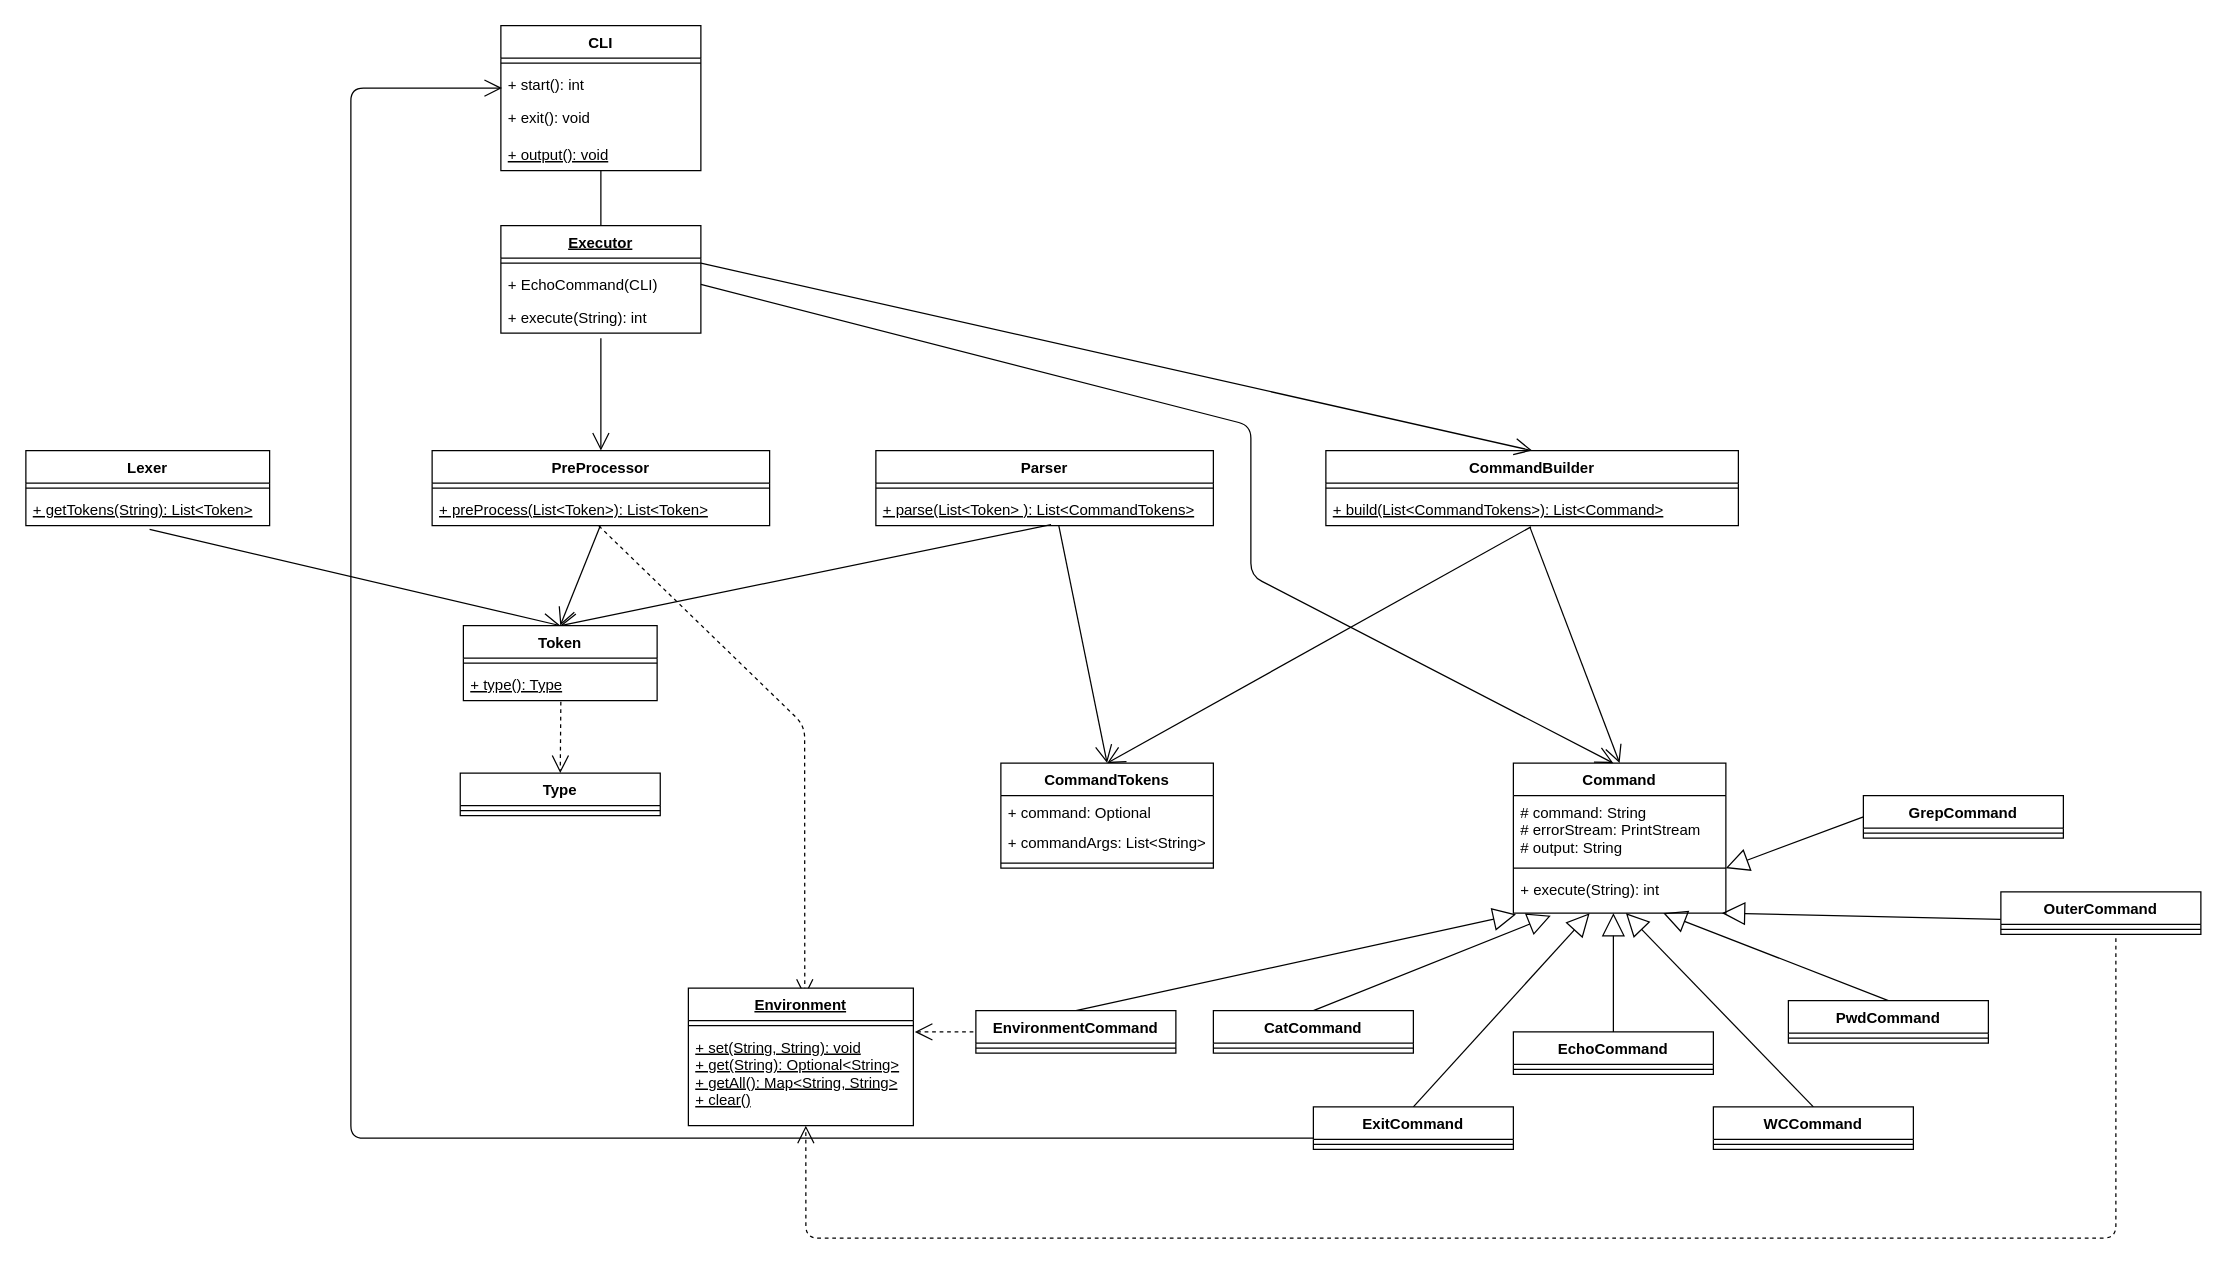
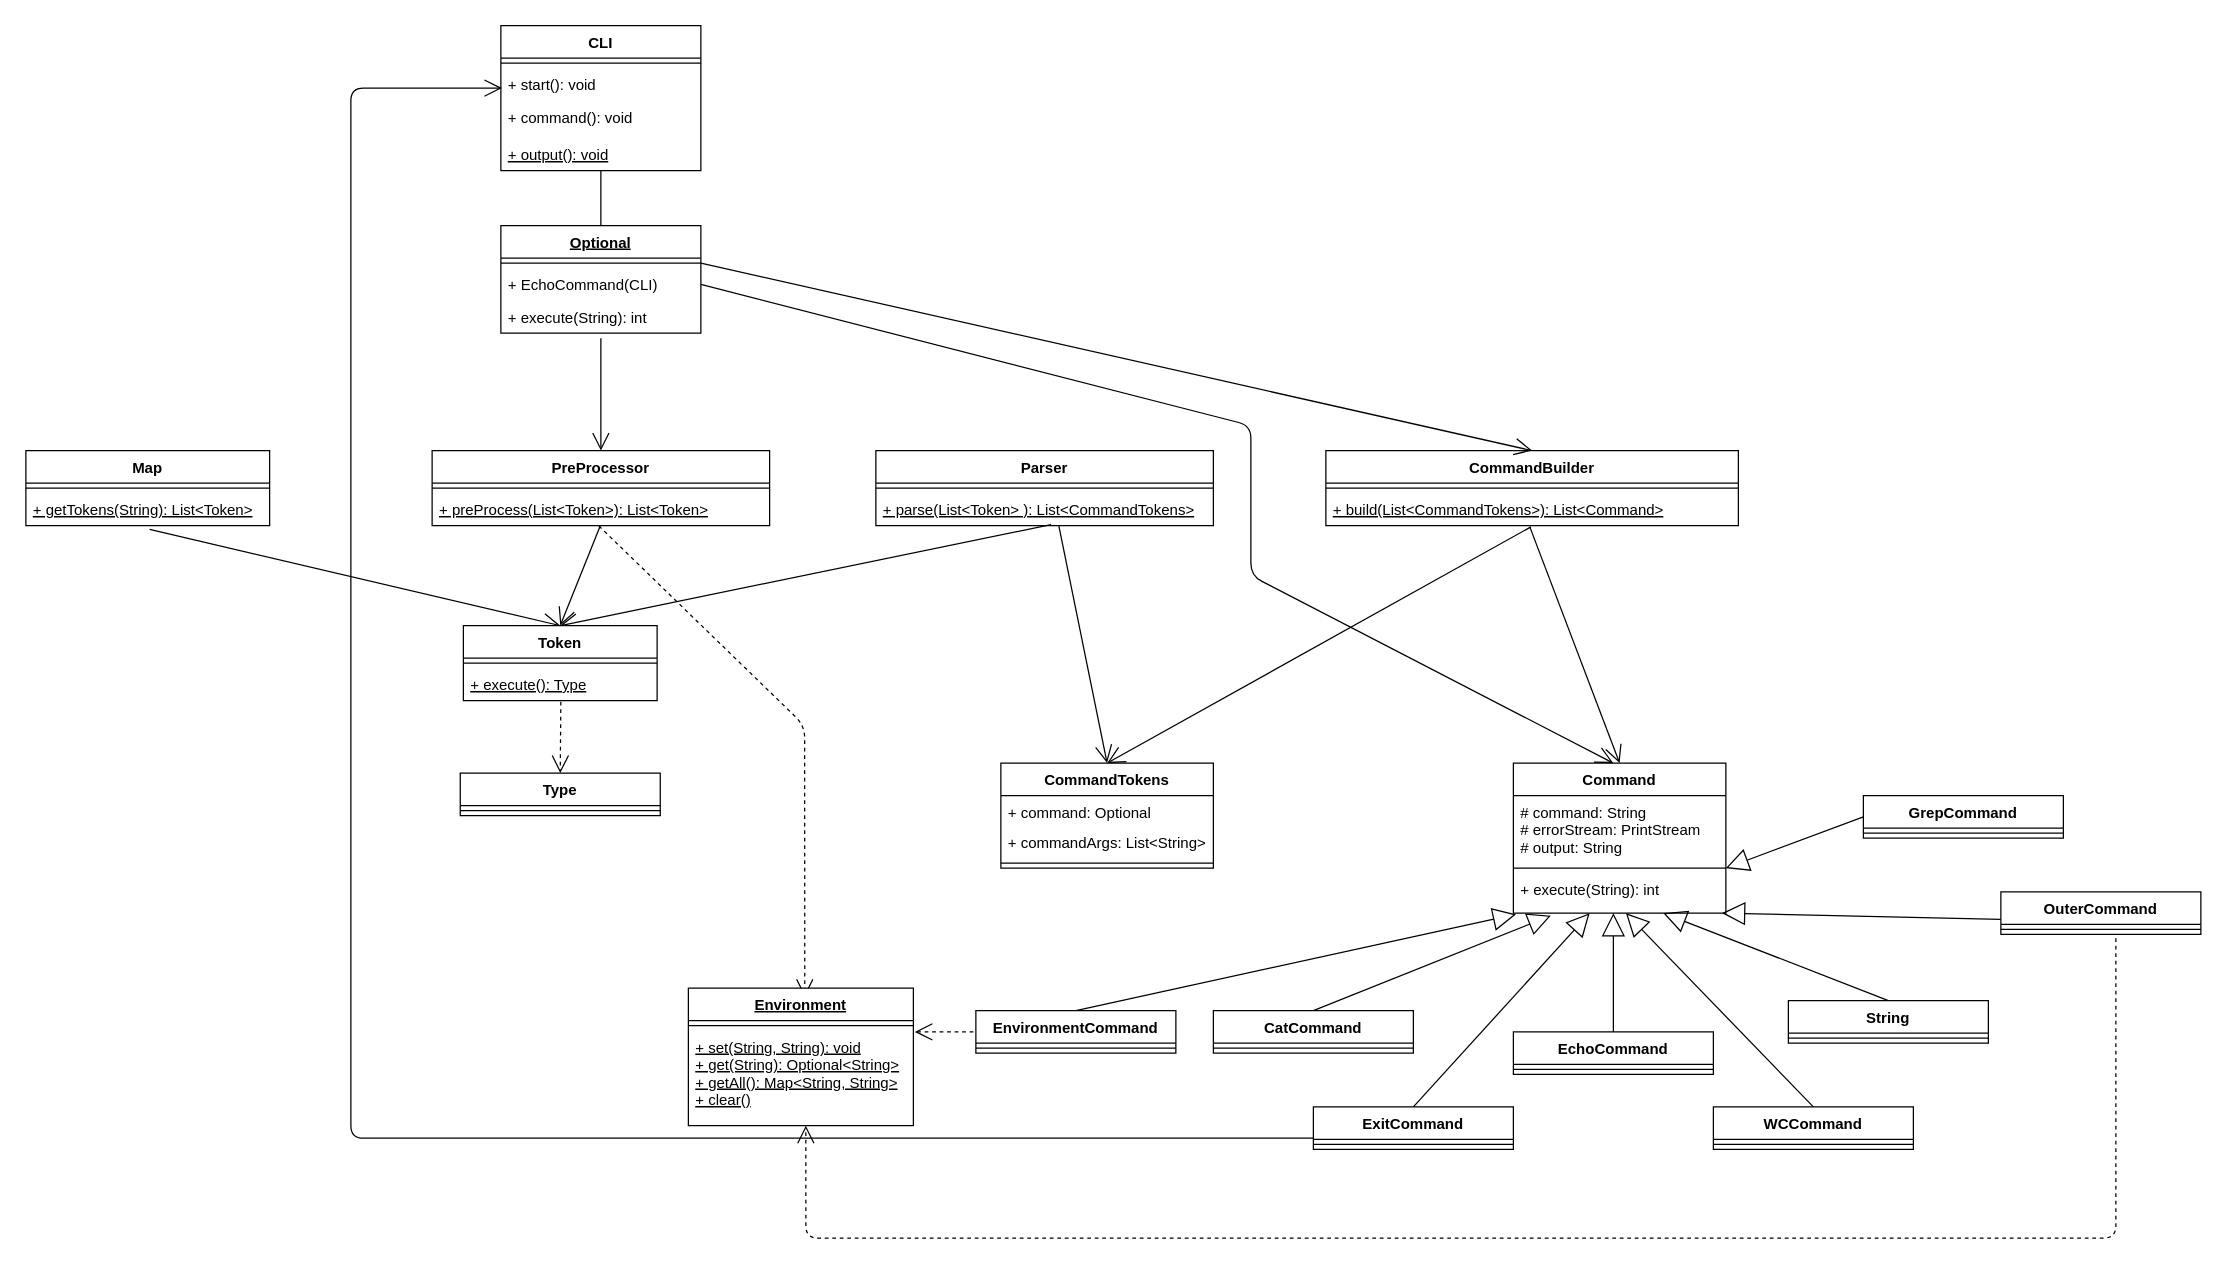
(559, 85) -> (563, 85)
(557, 118) -> (571, 118)
(600, 243) -> (600, 243)
(147, 468) -> (147, 468)
(523, 685) -> (536, 685)
(1888, 1018) -> (1888, 1018)
